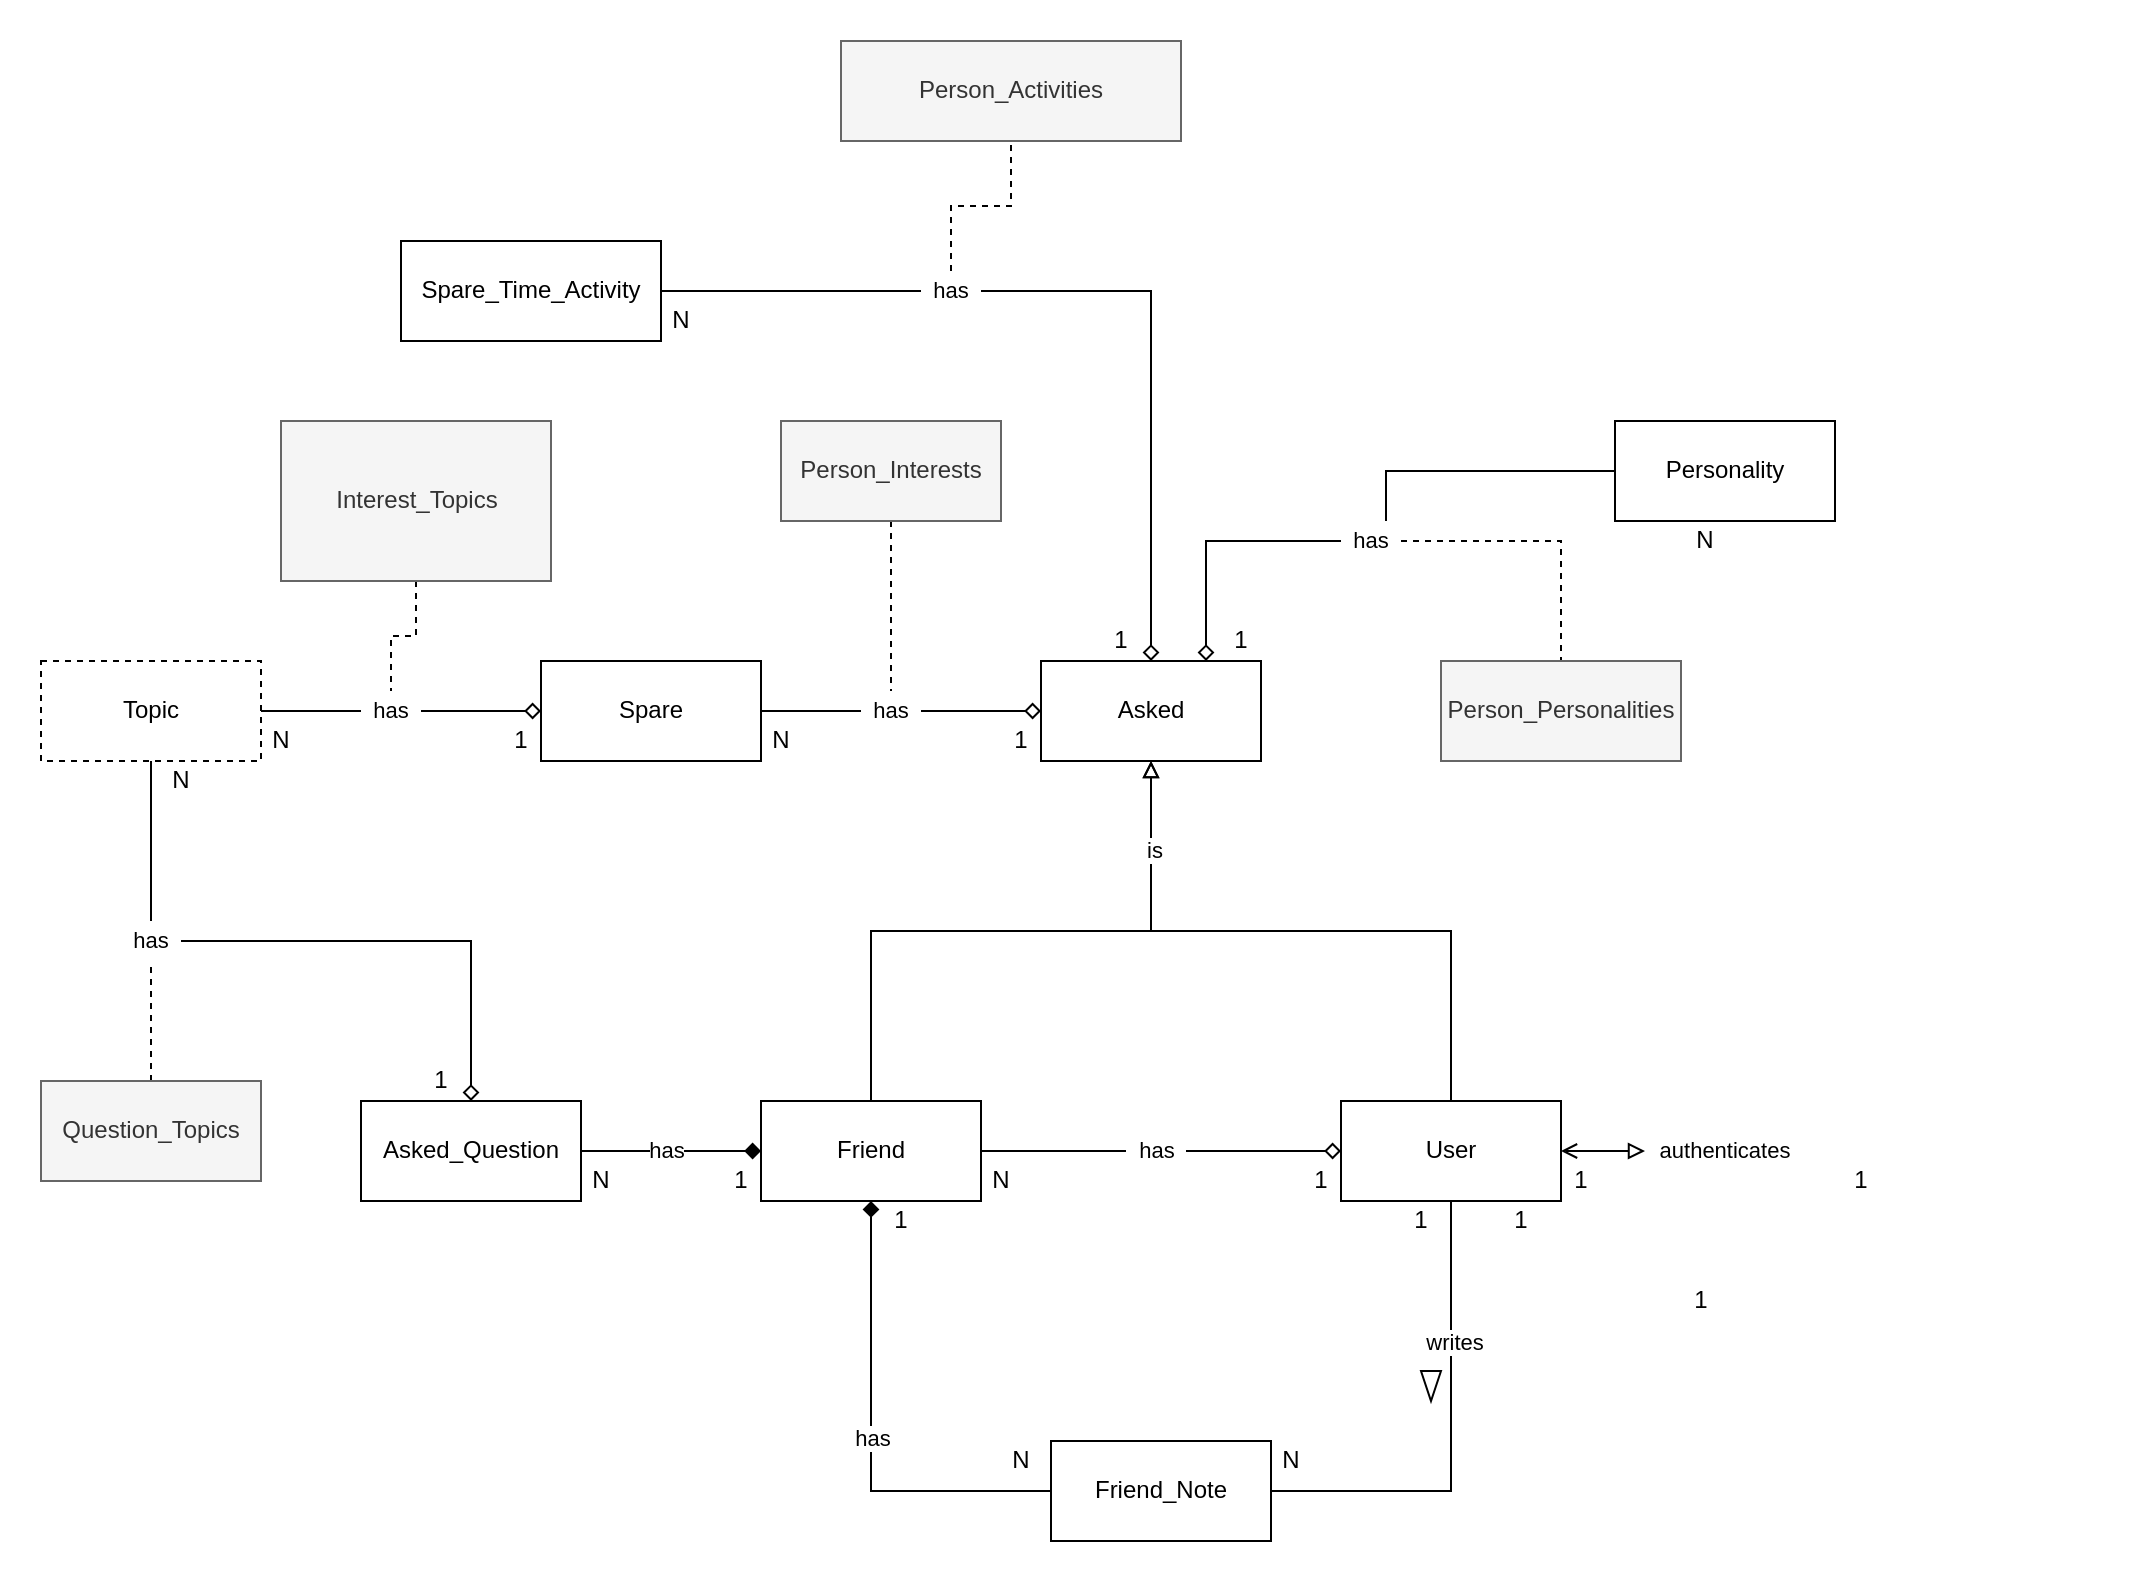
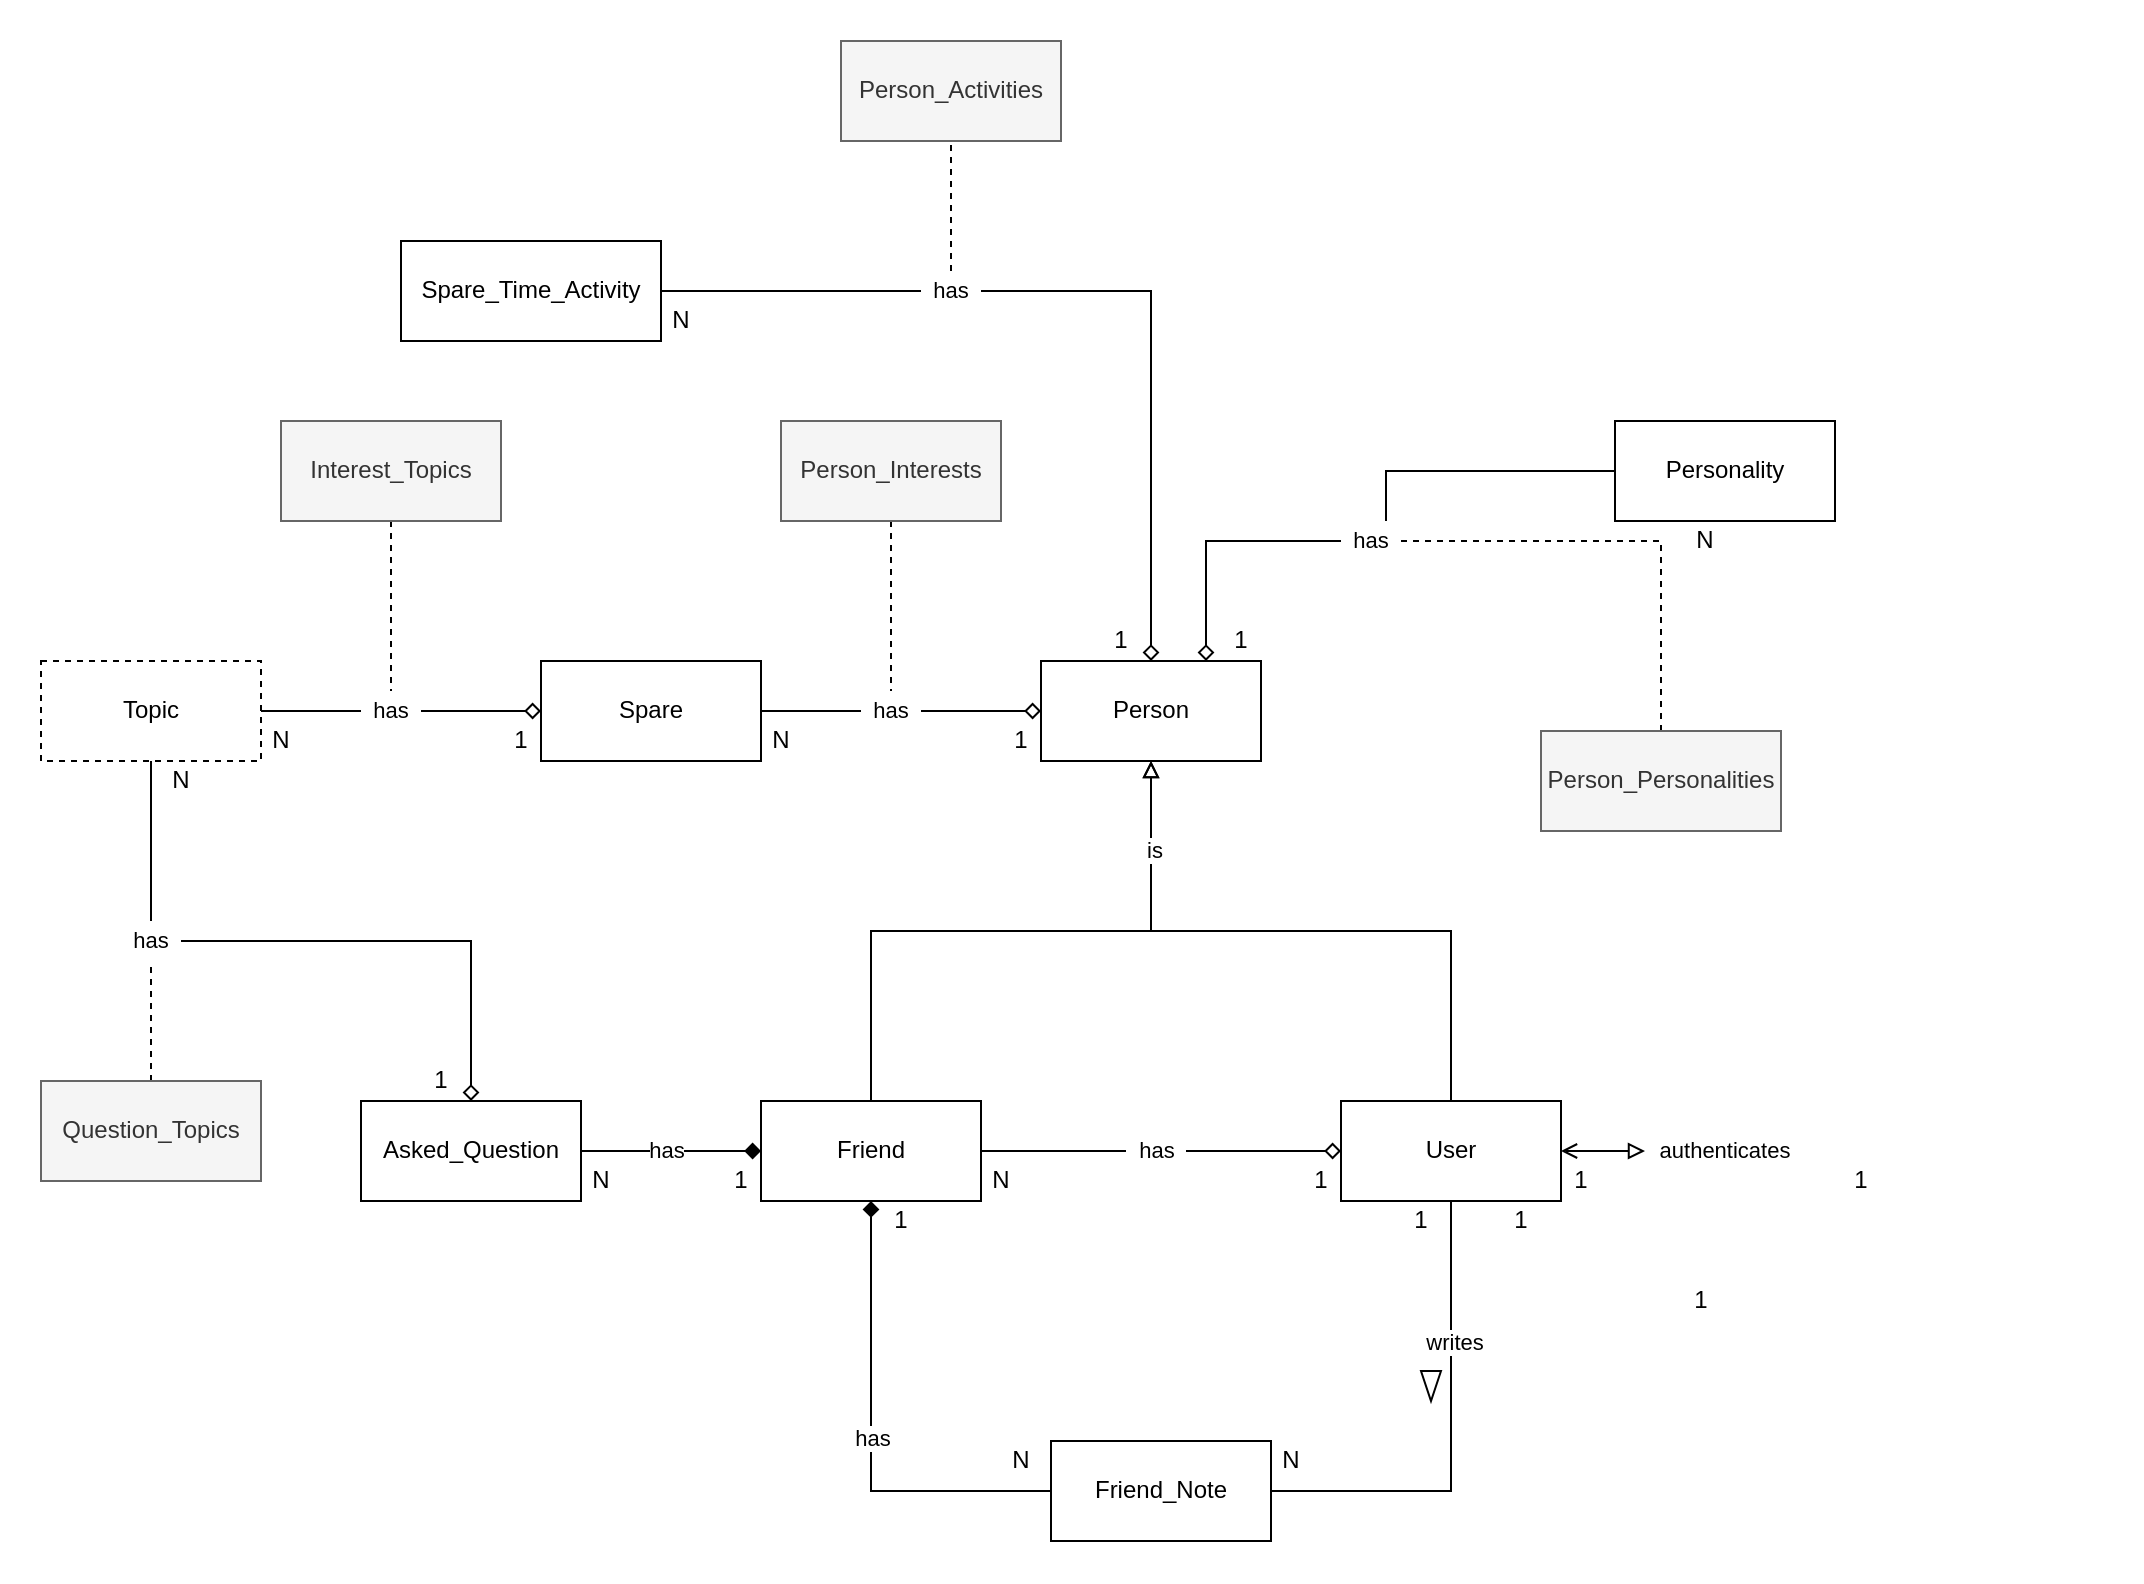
(1011, 91) -> (951, 91)
(416, 501) -> (391, 471)
(1152, 711) -> (1152, 711)
(1561, 711) -> (1661, 781)
